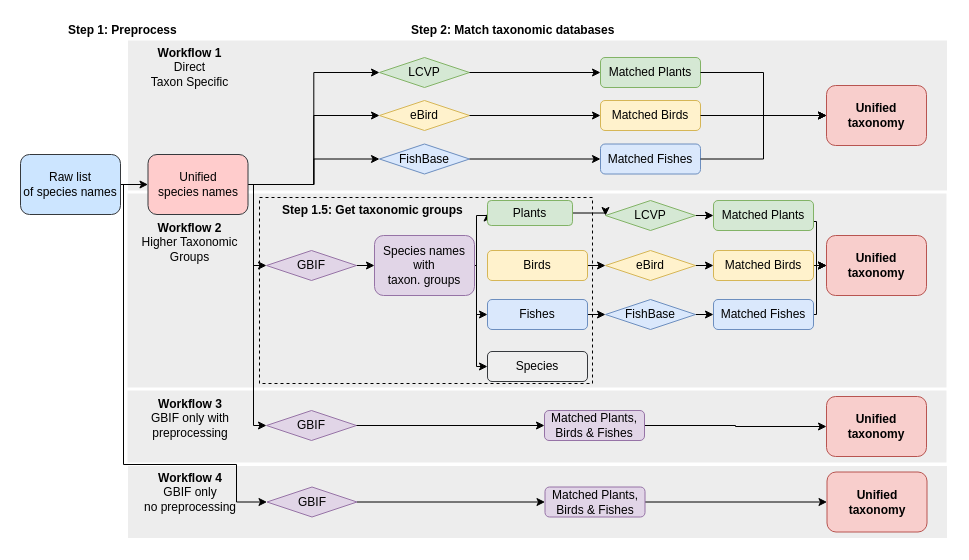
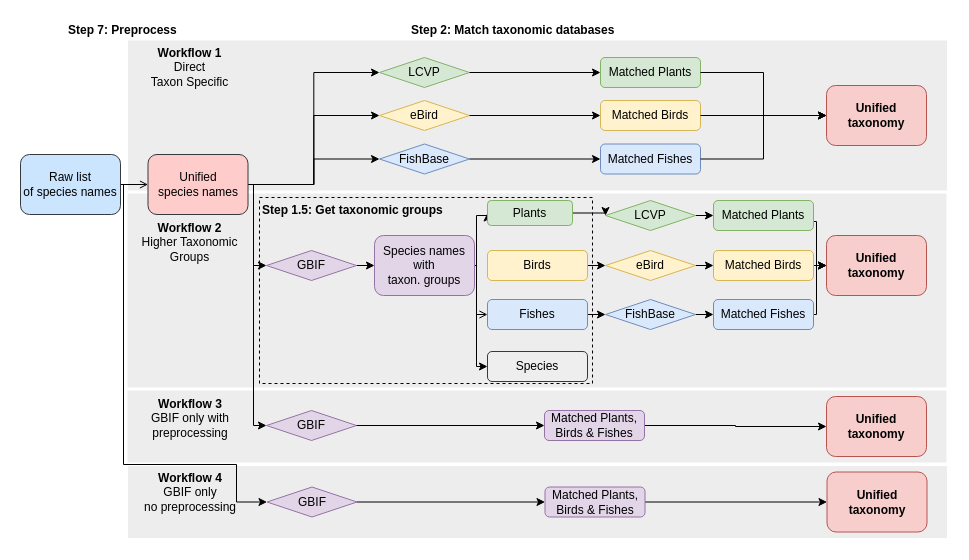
(124, 31) -> (124, 31)
(140, 185) -> (141, 185)
(374, 211) -> (354, 211)
(479, 315) -> (481, 315)
